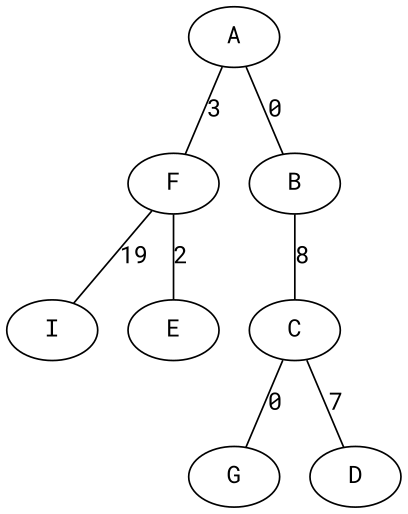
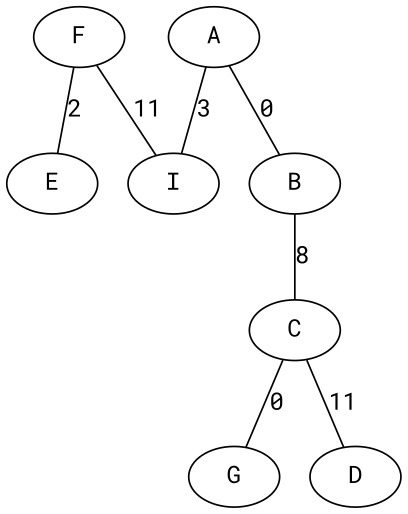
(204, 111) -> (194, 110)
(134, 257) -> (147, 110)
(336, 403) -> (343, 403)
